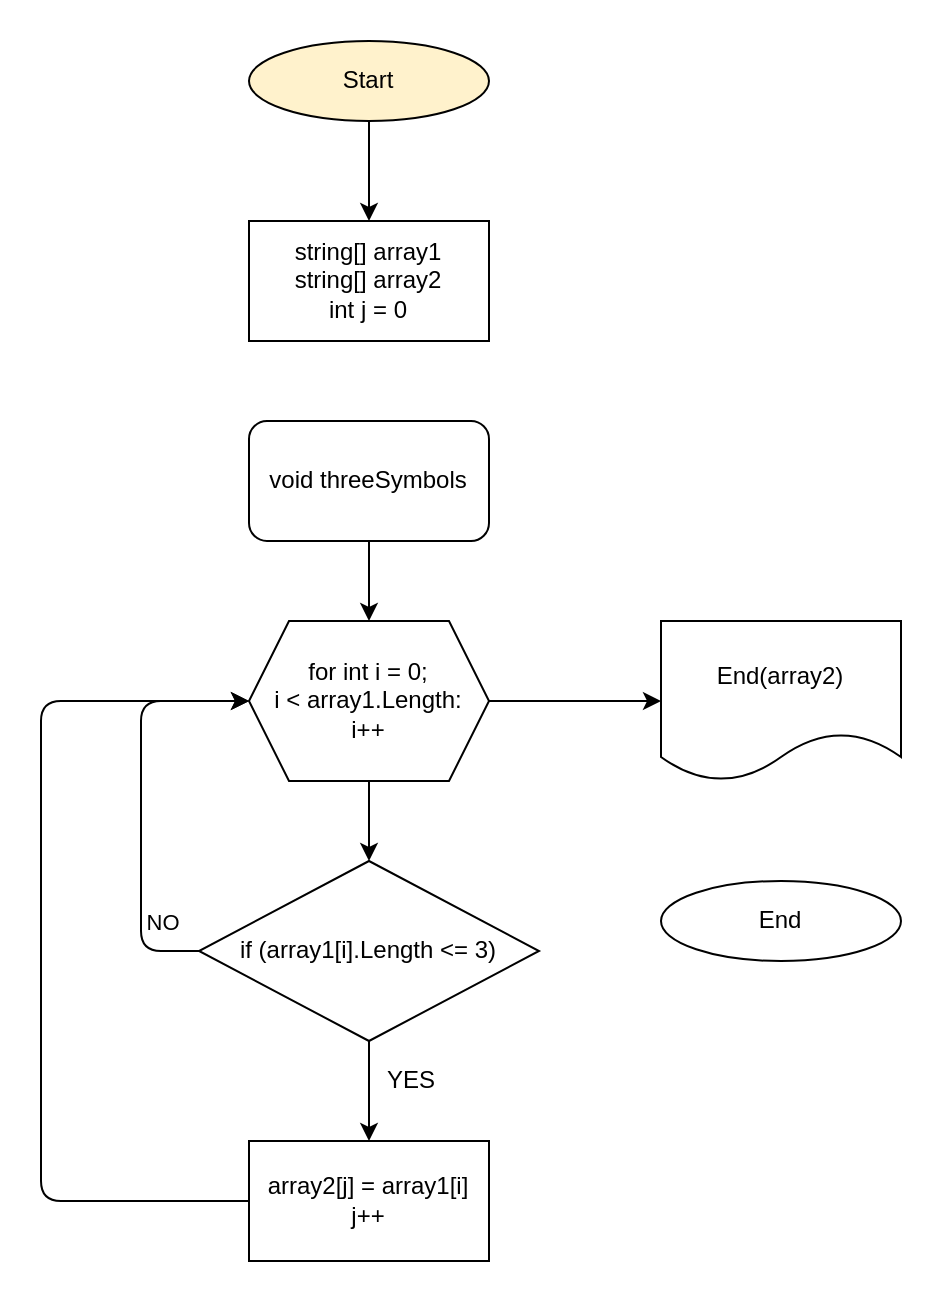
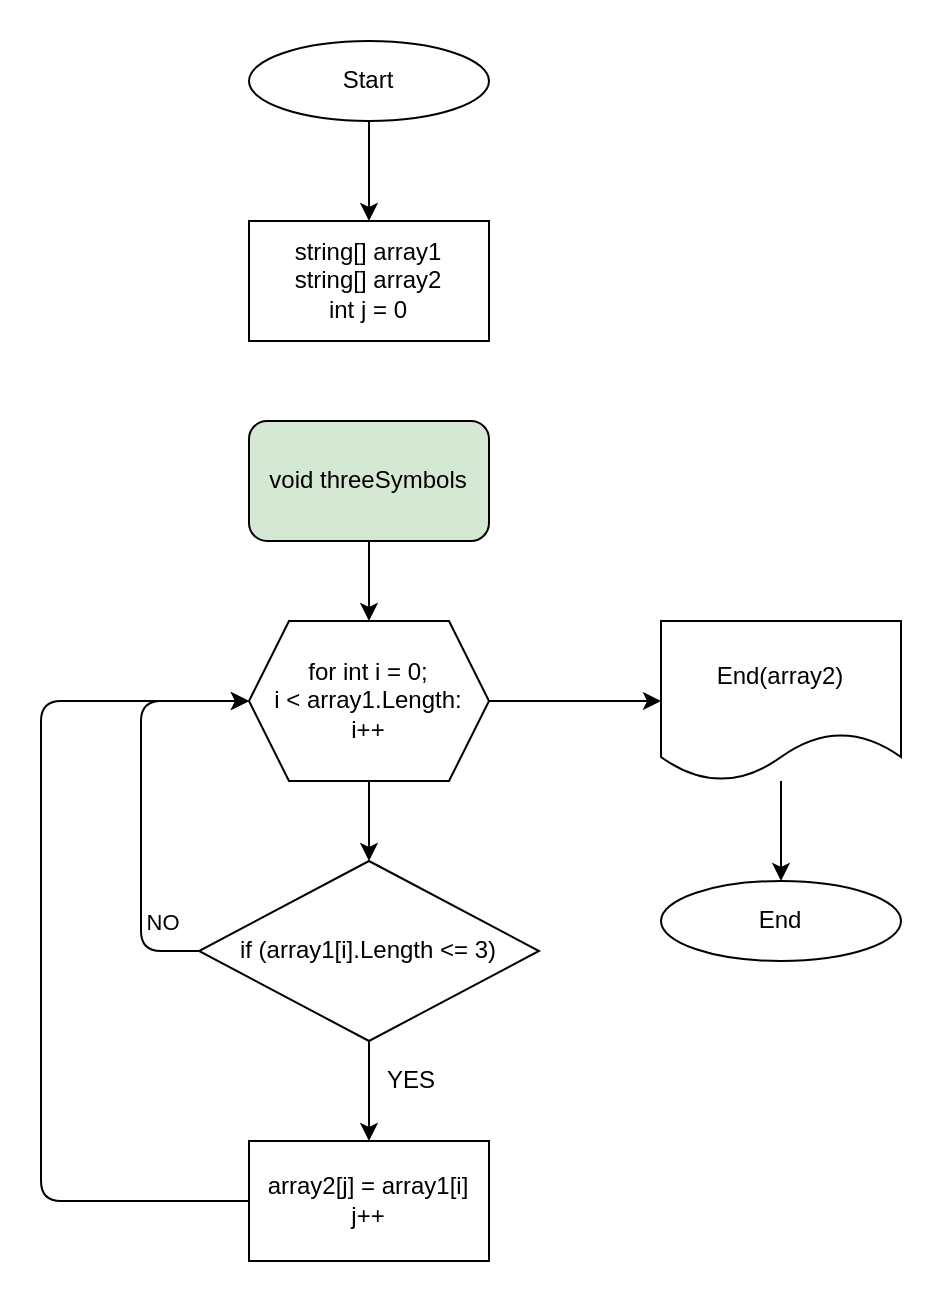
(369, 81) -> (369, 81)
(369, 481) -> (369, 481)
none -> (781, 824)
